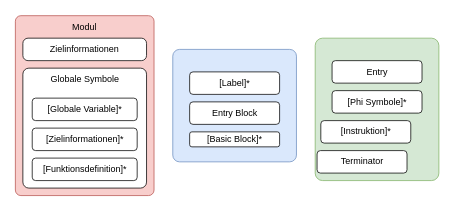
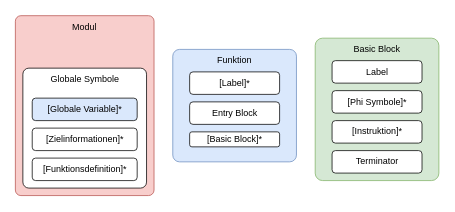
(85, 49) -> none
none -> (377, 49)
none -> (235, 60)
(378, 72) -> (378, 72)
(85, 109) -> (85, 109)
(366, 132) -> (377, 132)
(362, 162) -> (377, 162)
